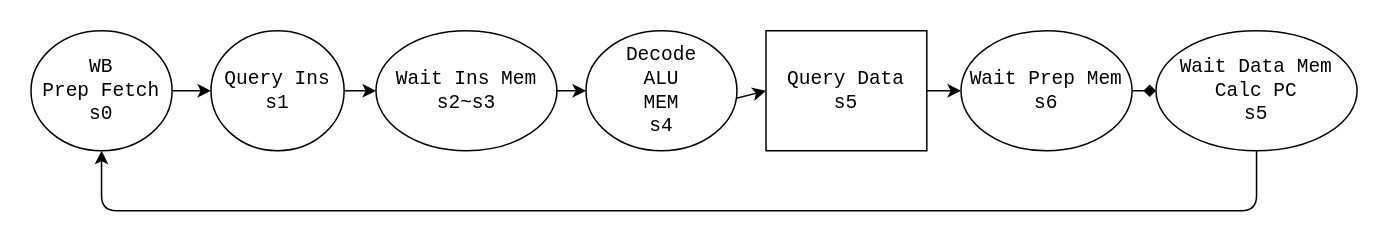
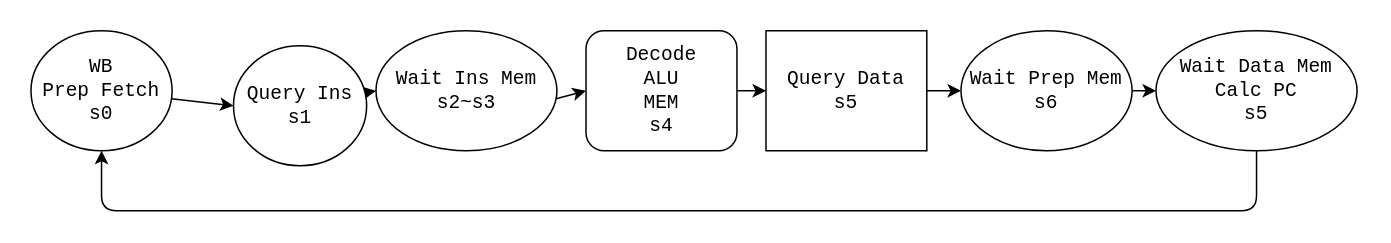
(277, 91) -> (300, 106)
(661, 91) -> (661, 91)
(1143, 91) -> (1144, 91)
